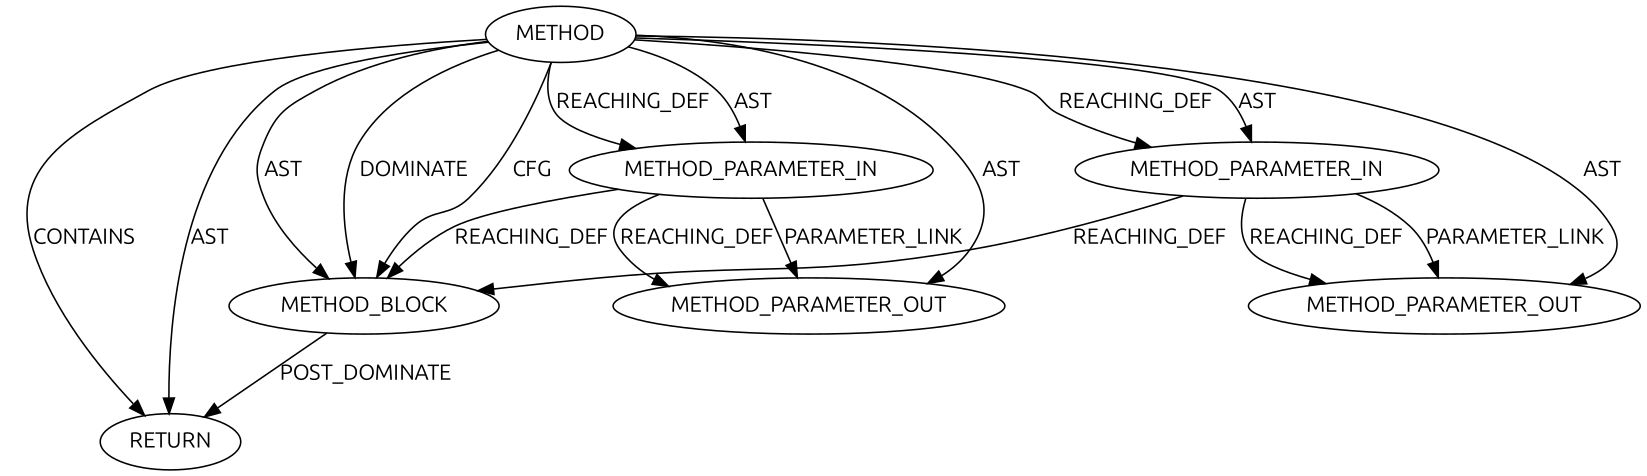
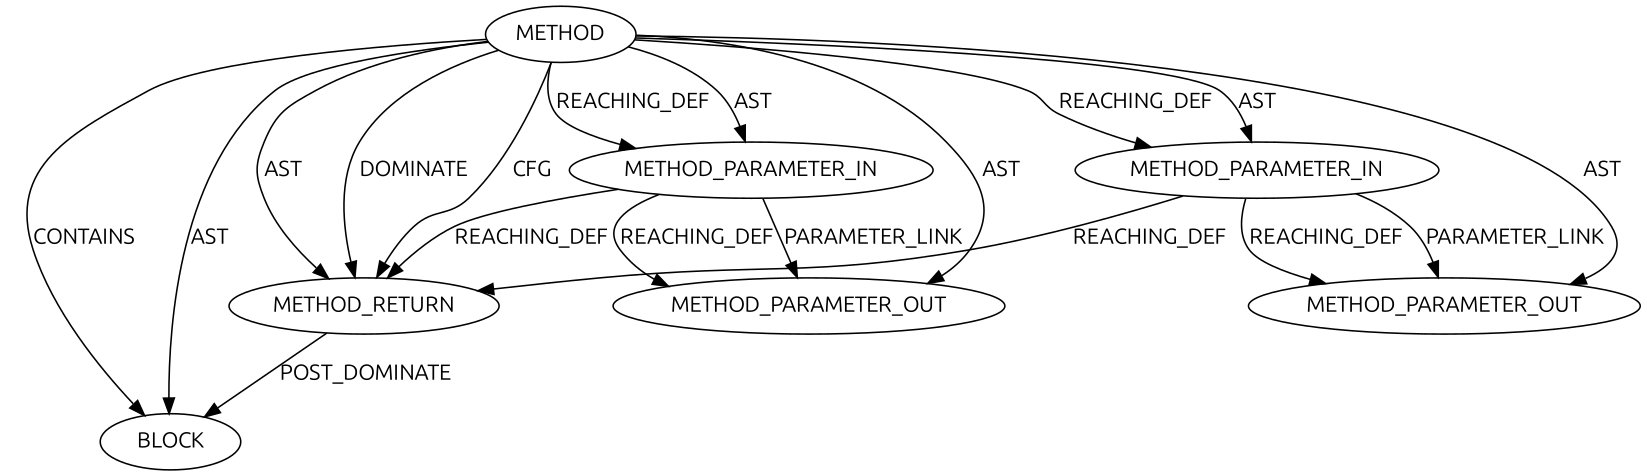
(364, 306) -> (364, 306)
(170, 442) -> (170, 442)
